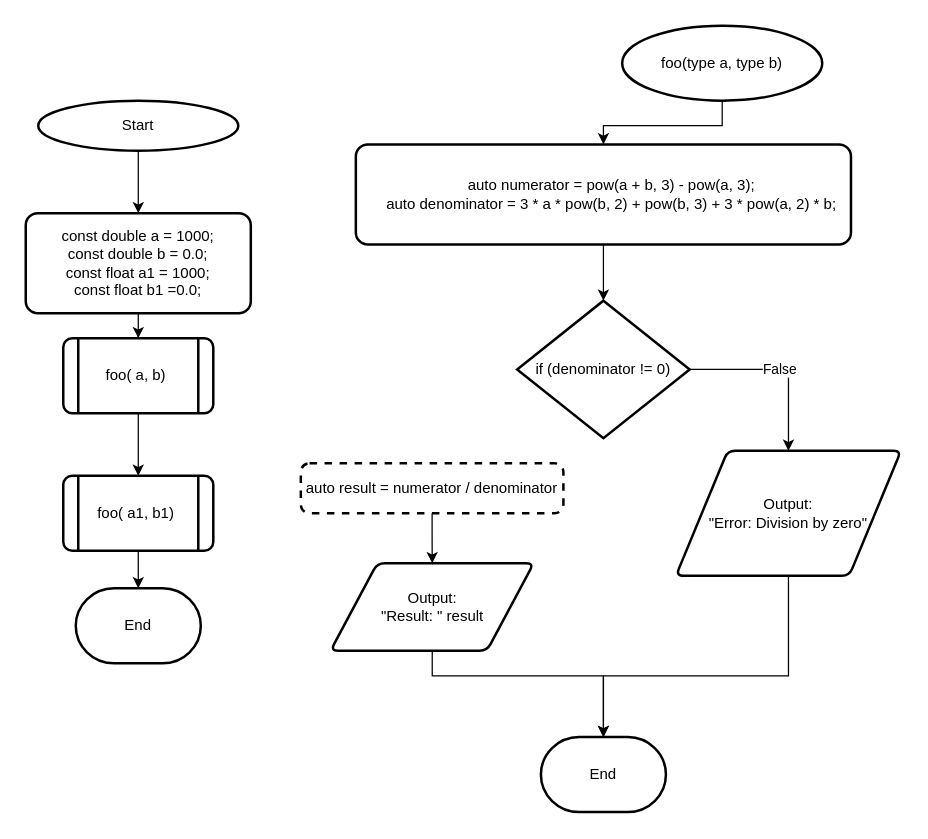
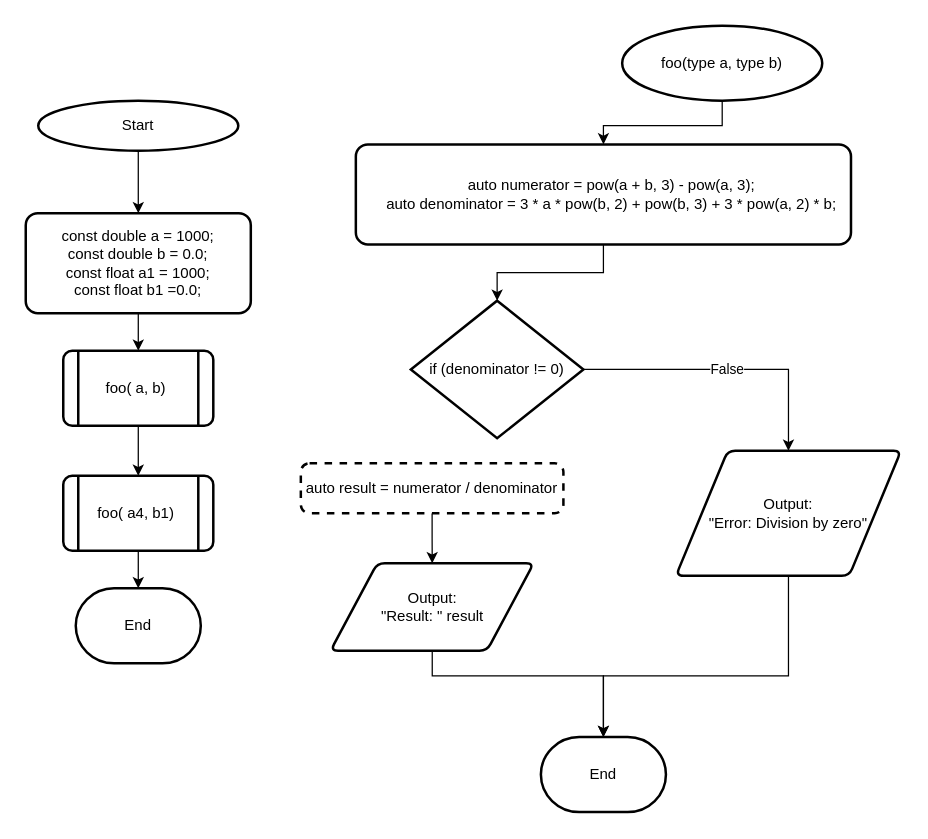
(603, 369) -> (497, 369)
(138, 376) -> (138, 388)
(138, 513) -> (138, 513)
